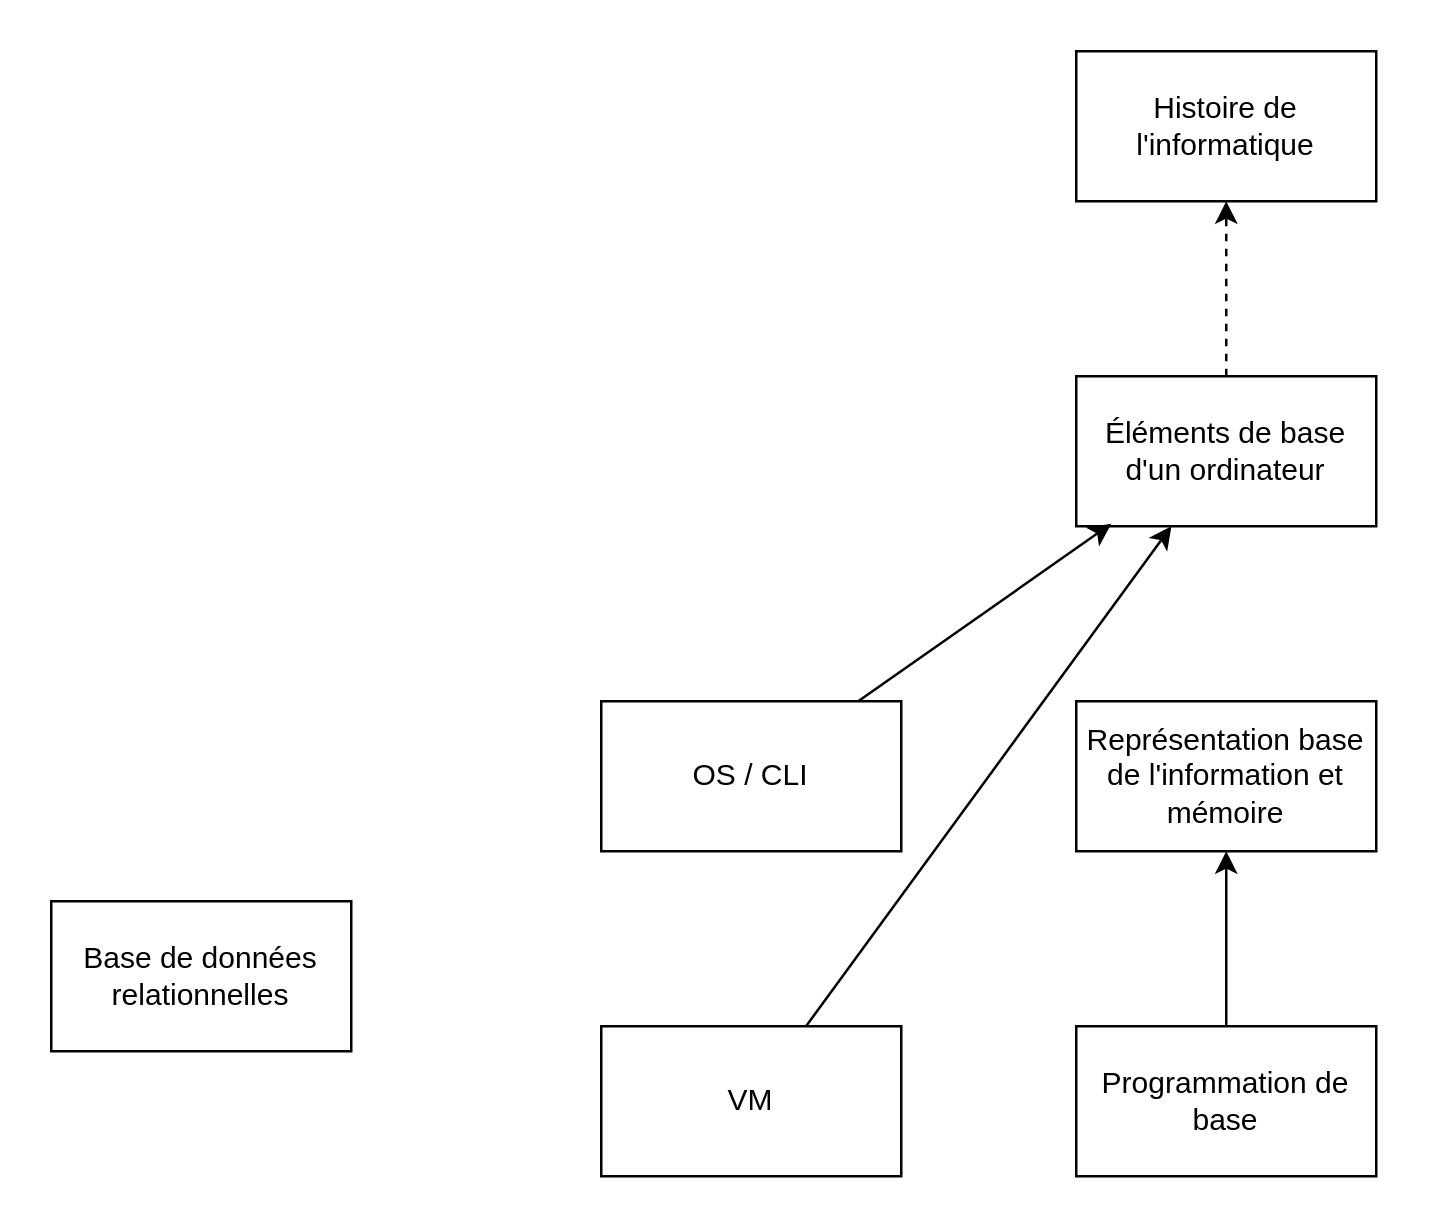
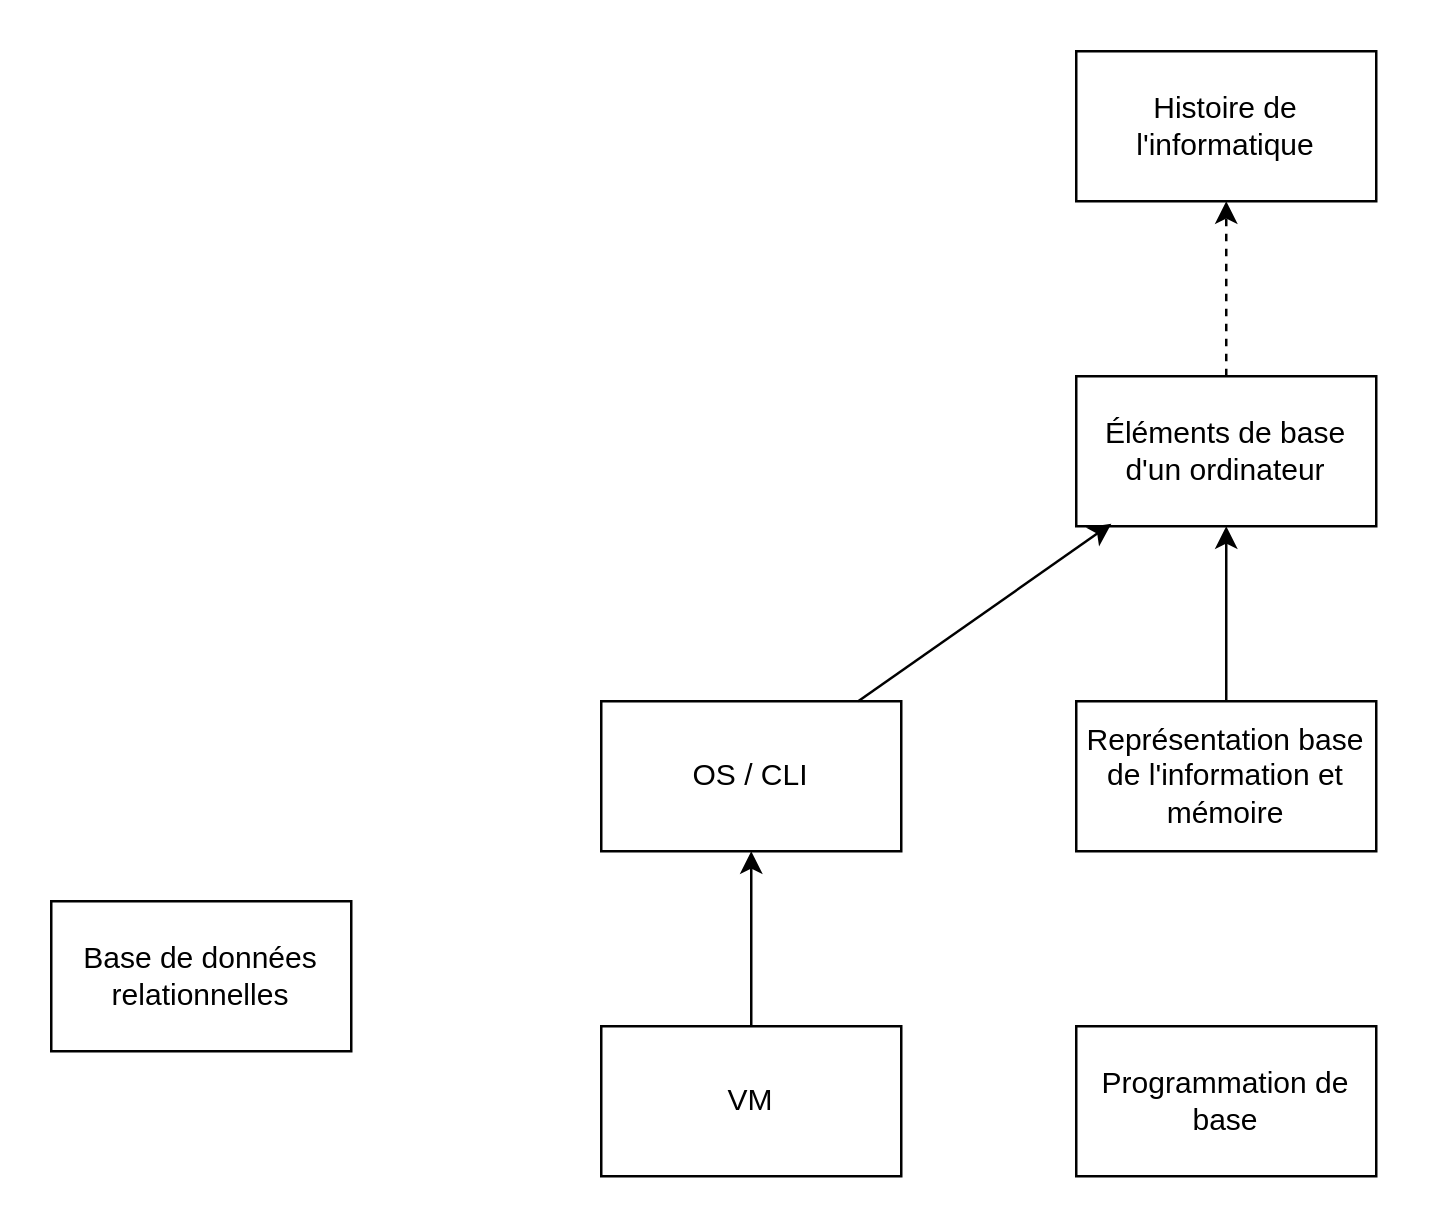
none -> (1226, 622)
(984, 783) -> (751, 947)
(1226, 947) -> none
